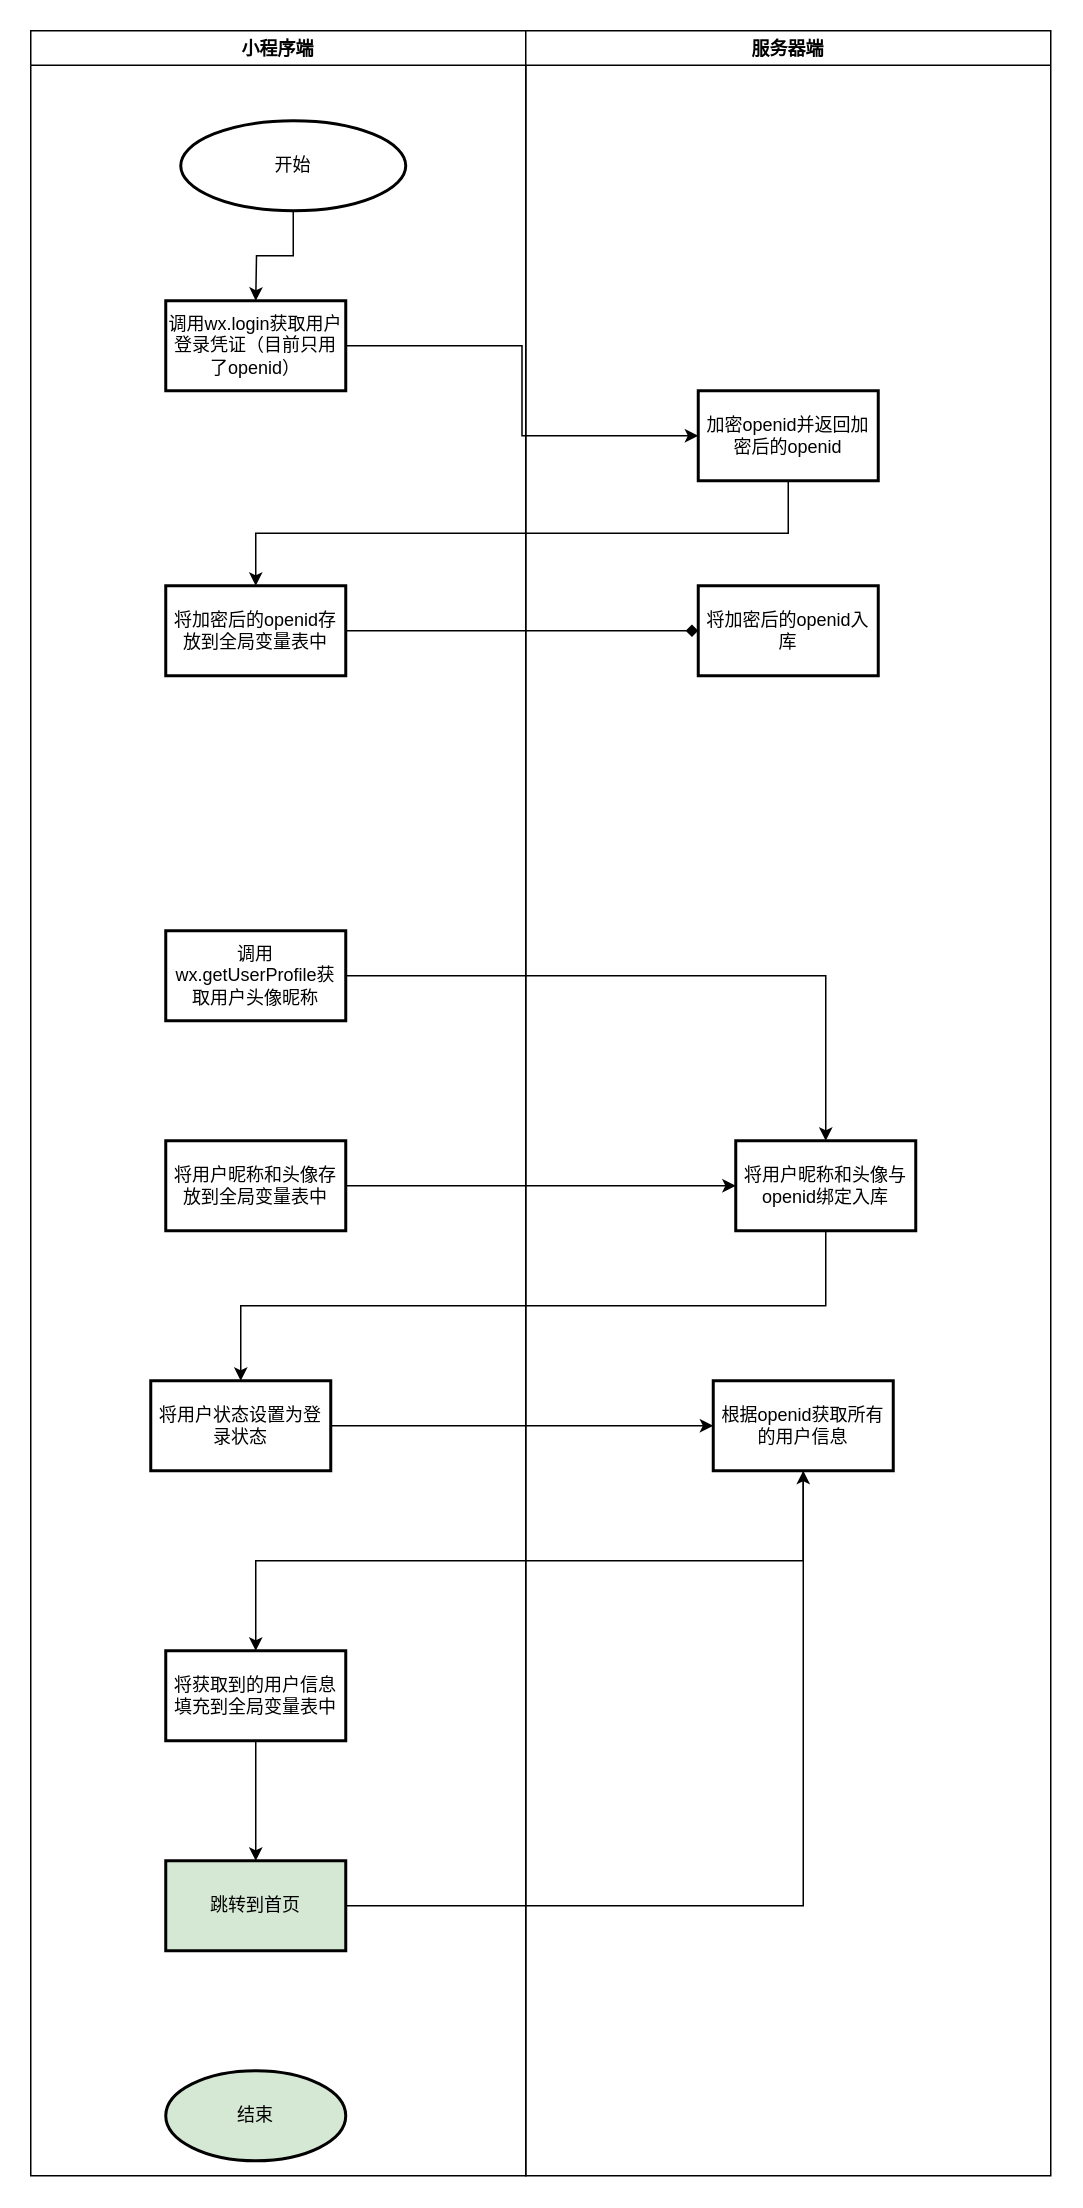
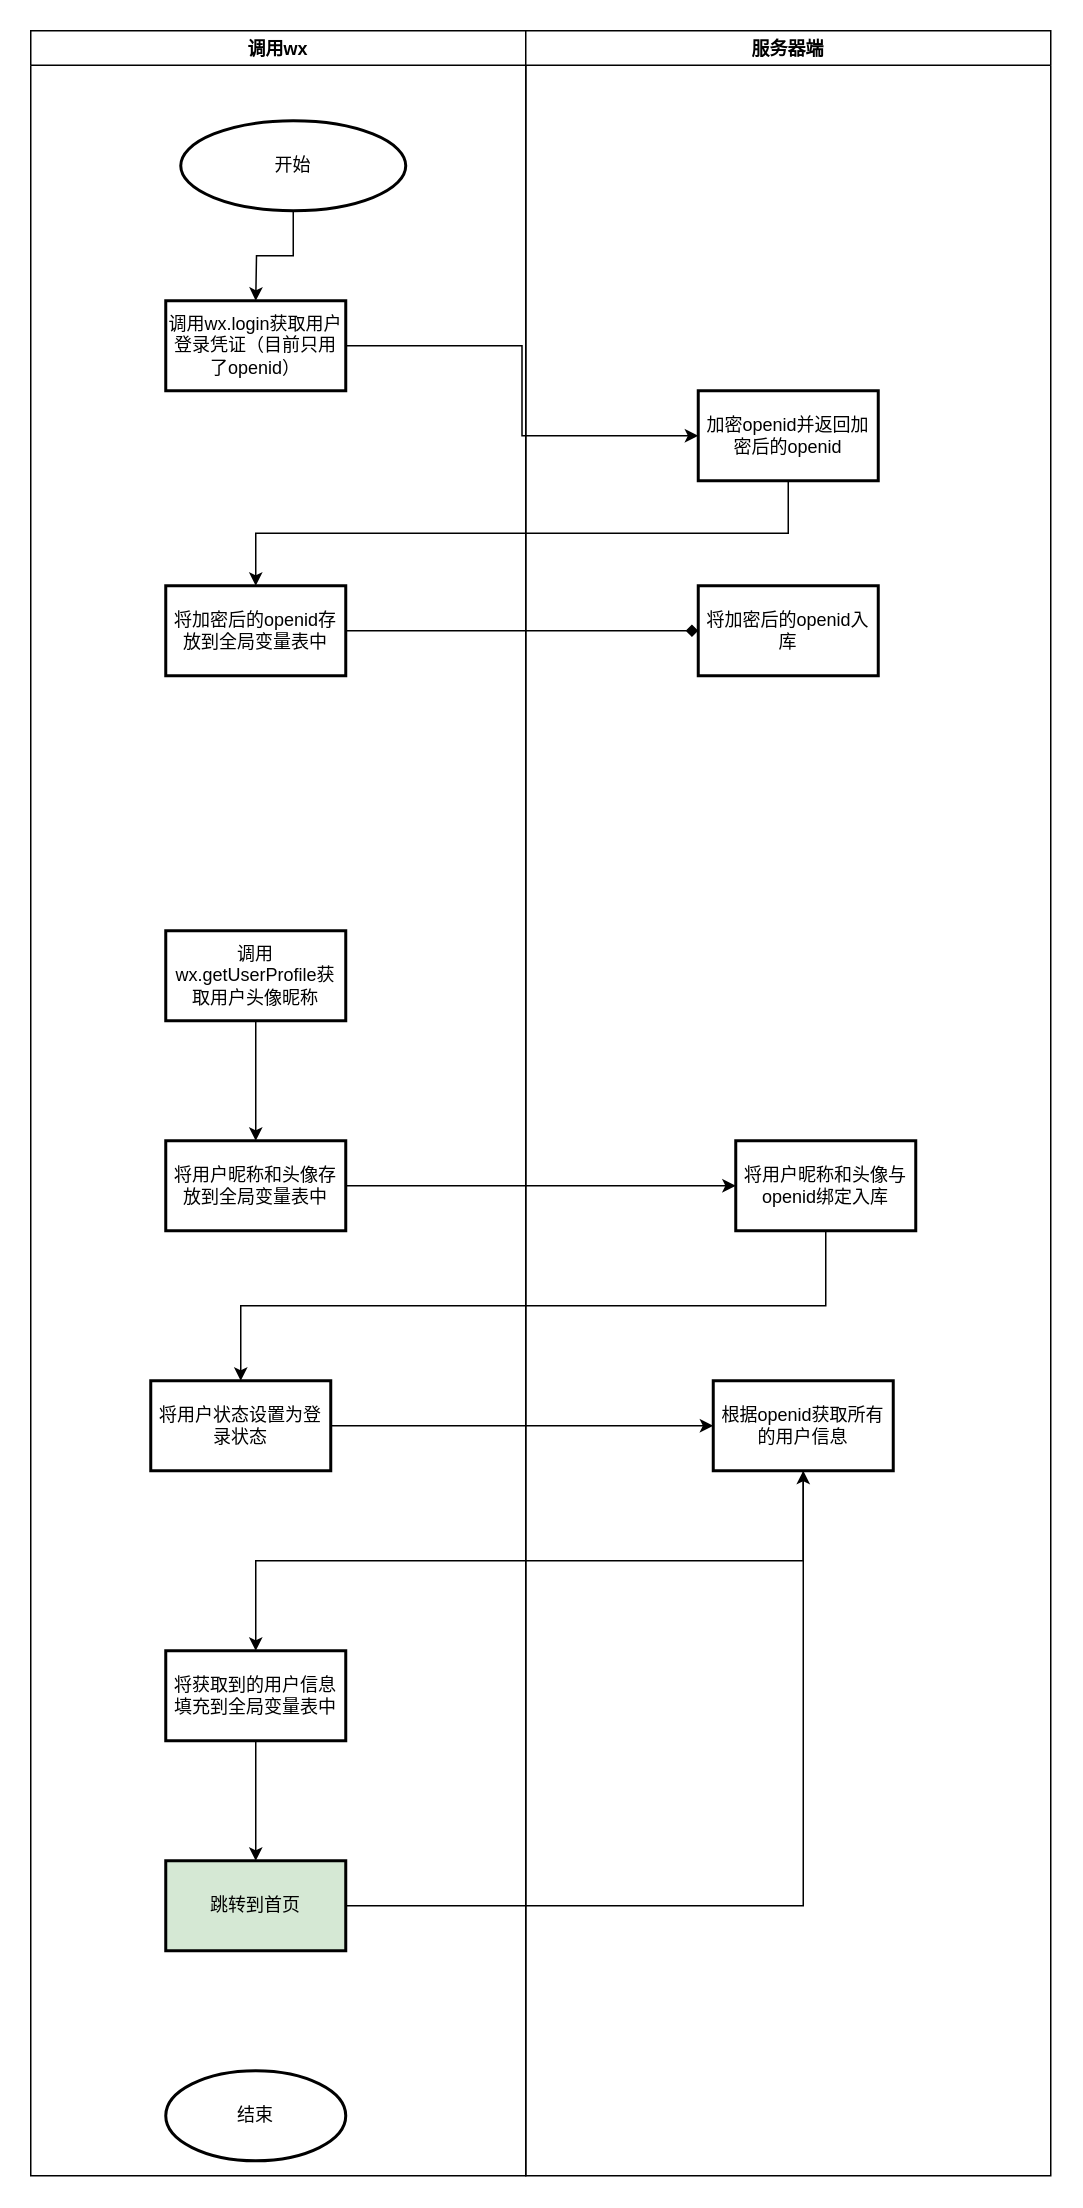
(278, 49) -> (278, 49)
(663, 976) -> (256, 1076)
(256, 2116) -> (256, 2116)
